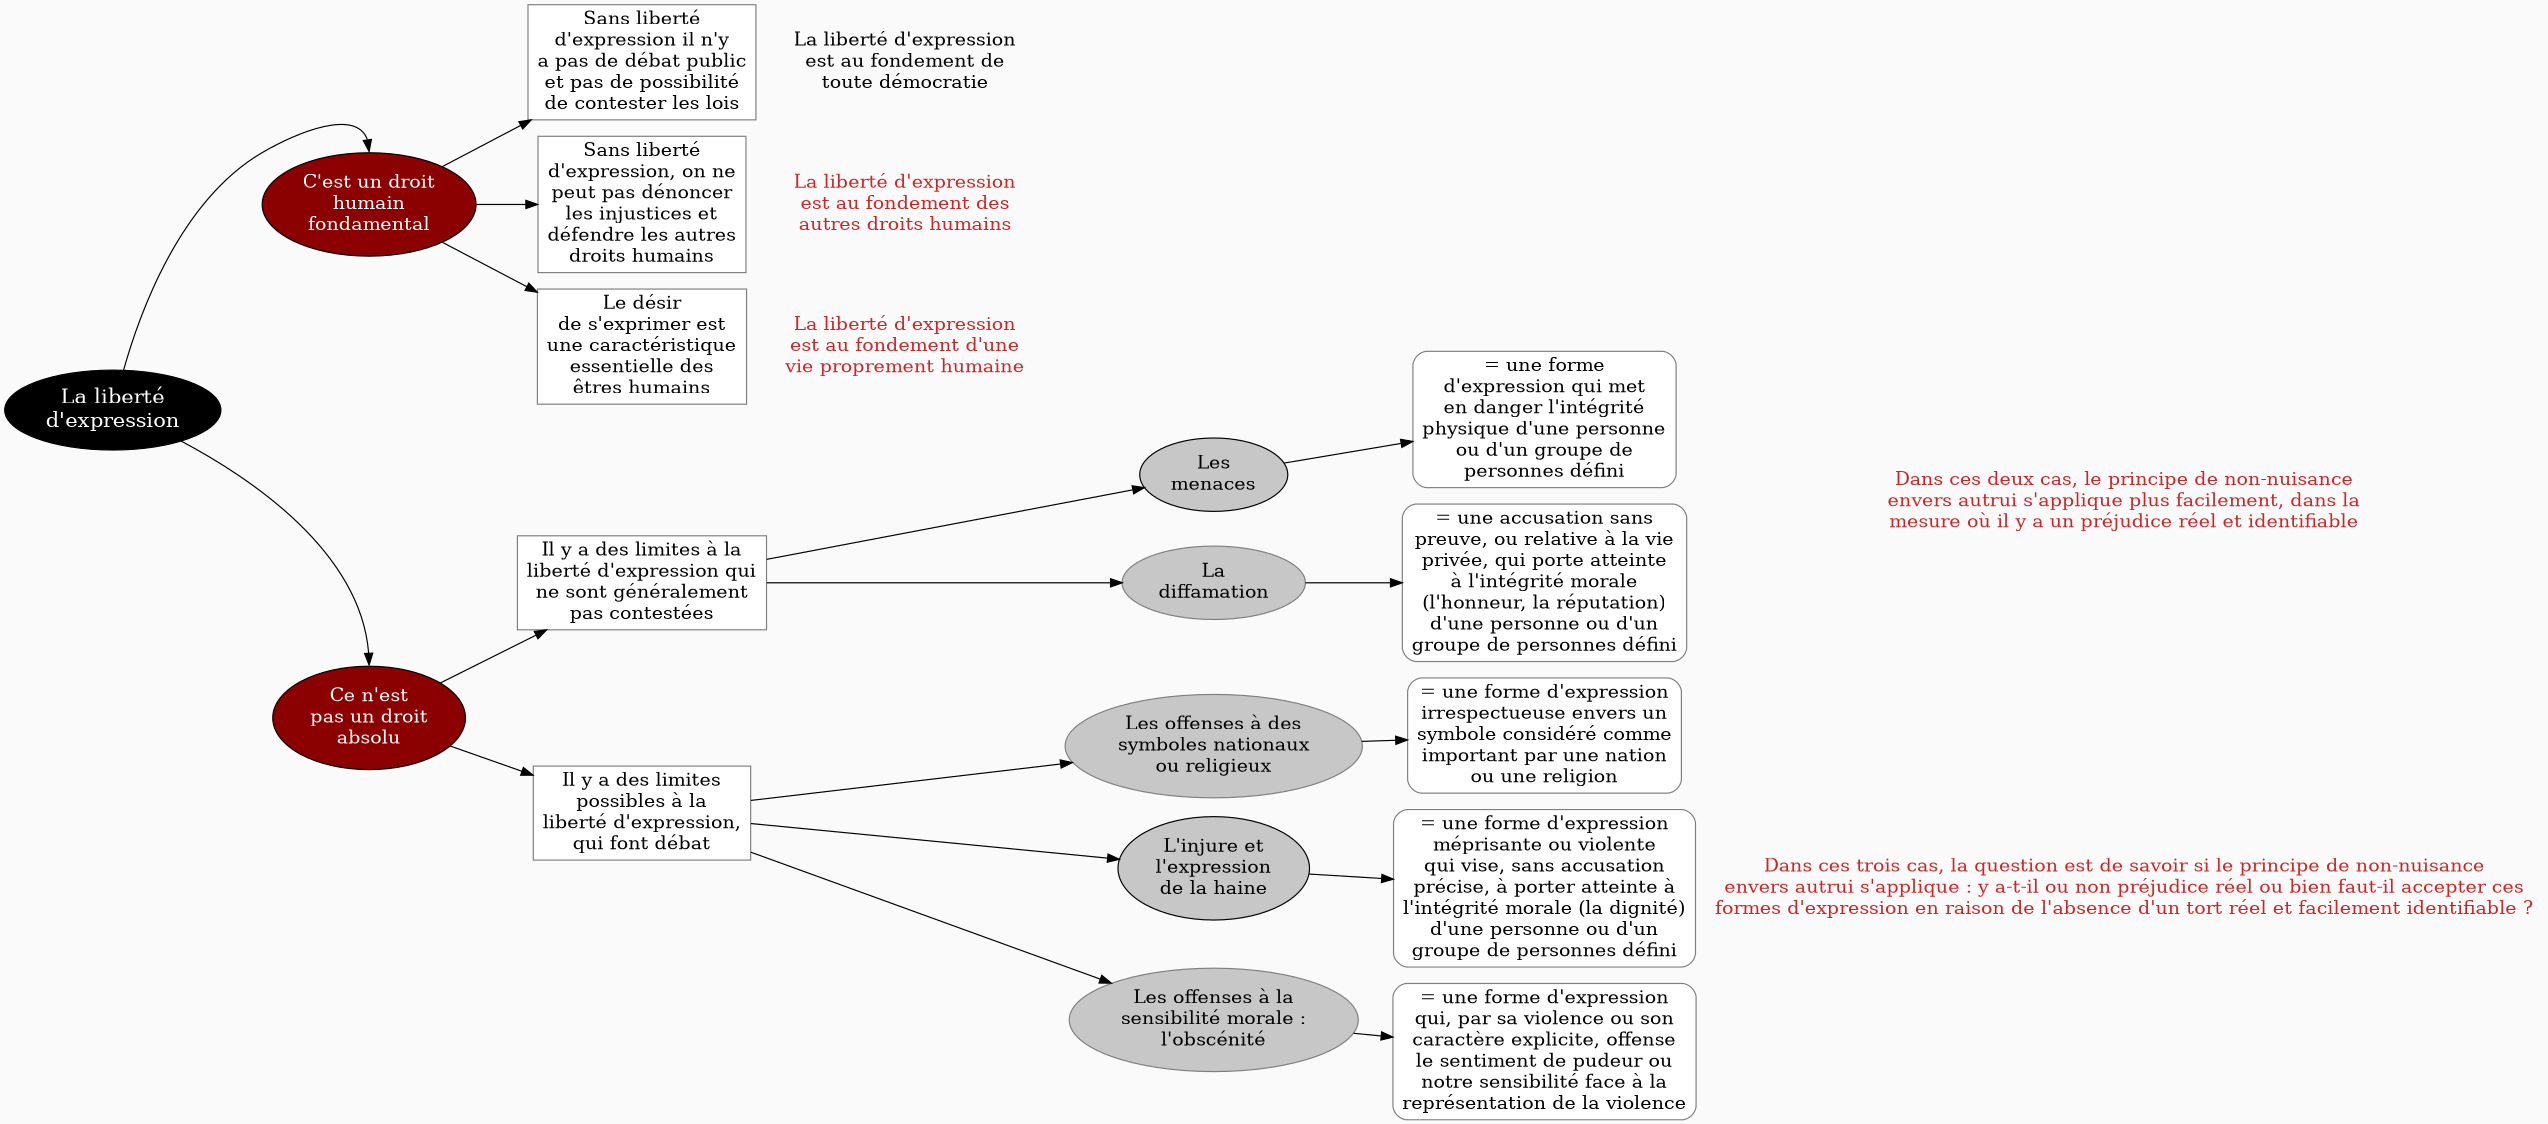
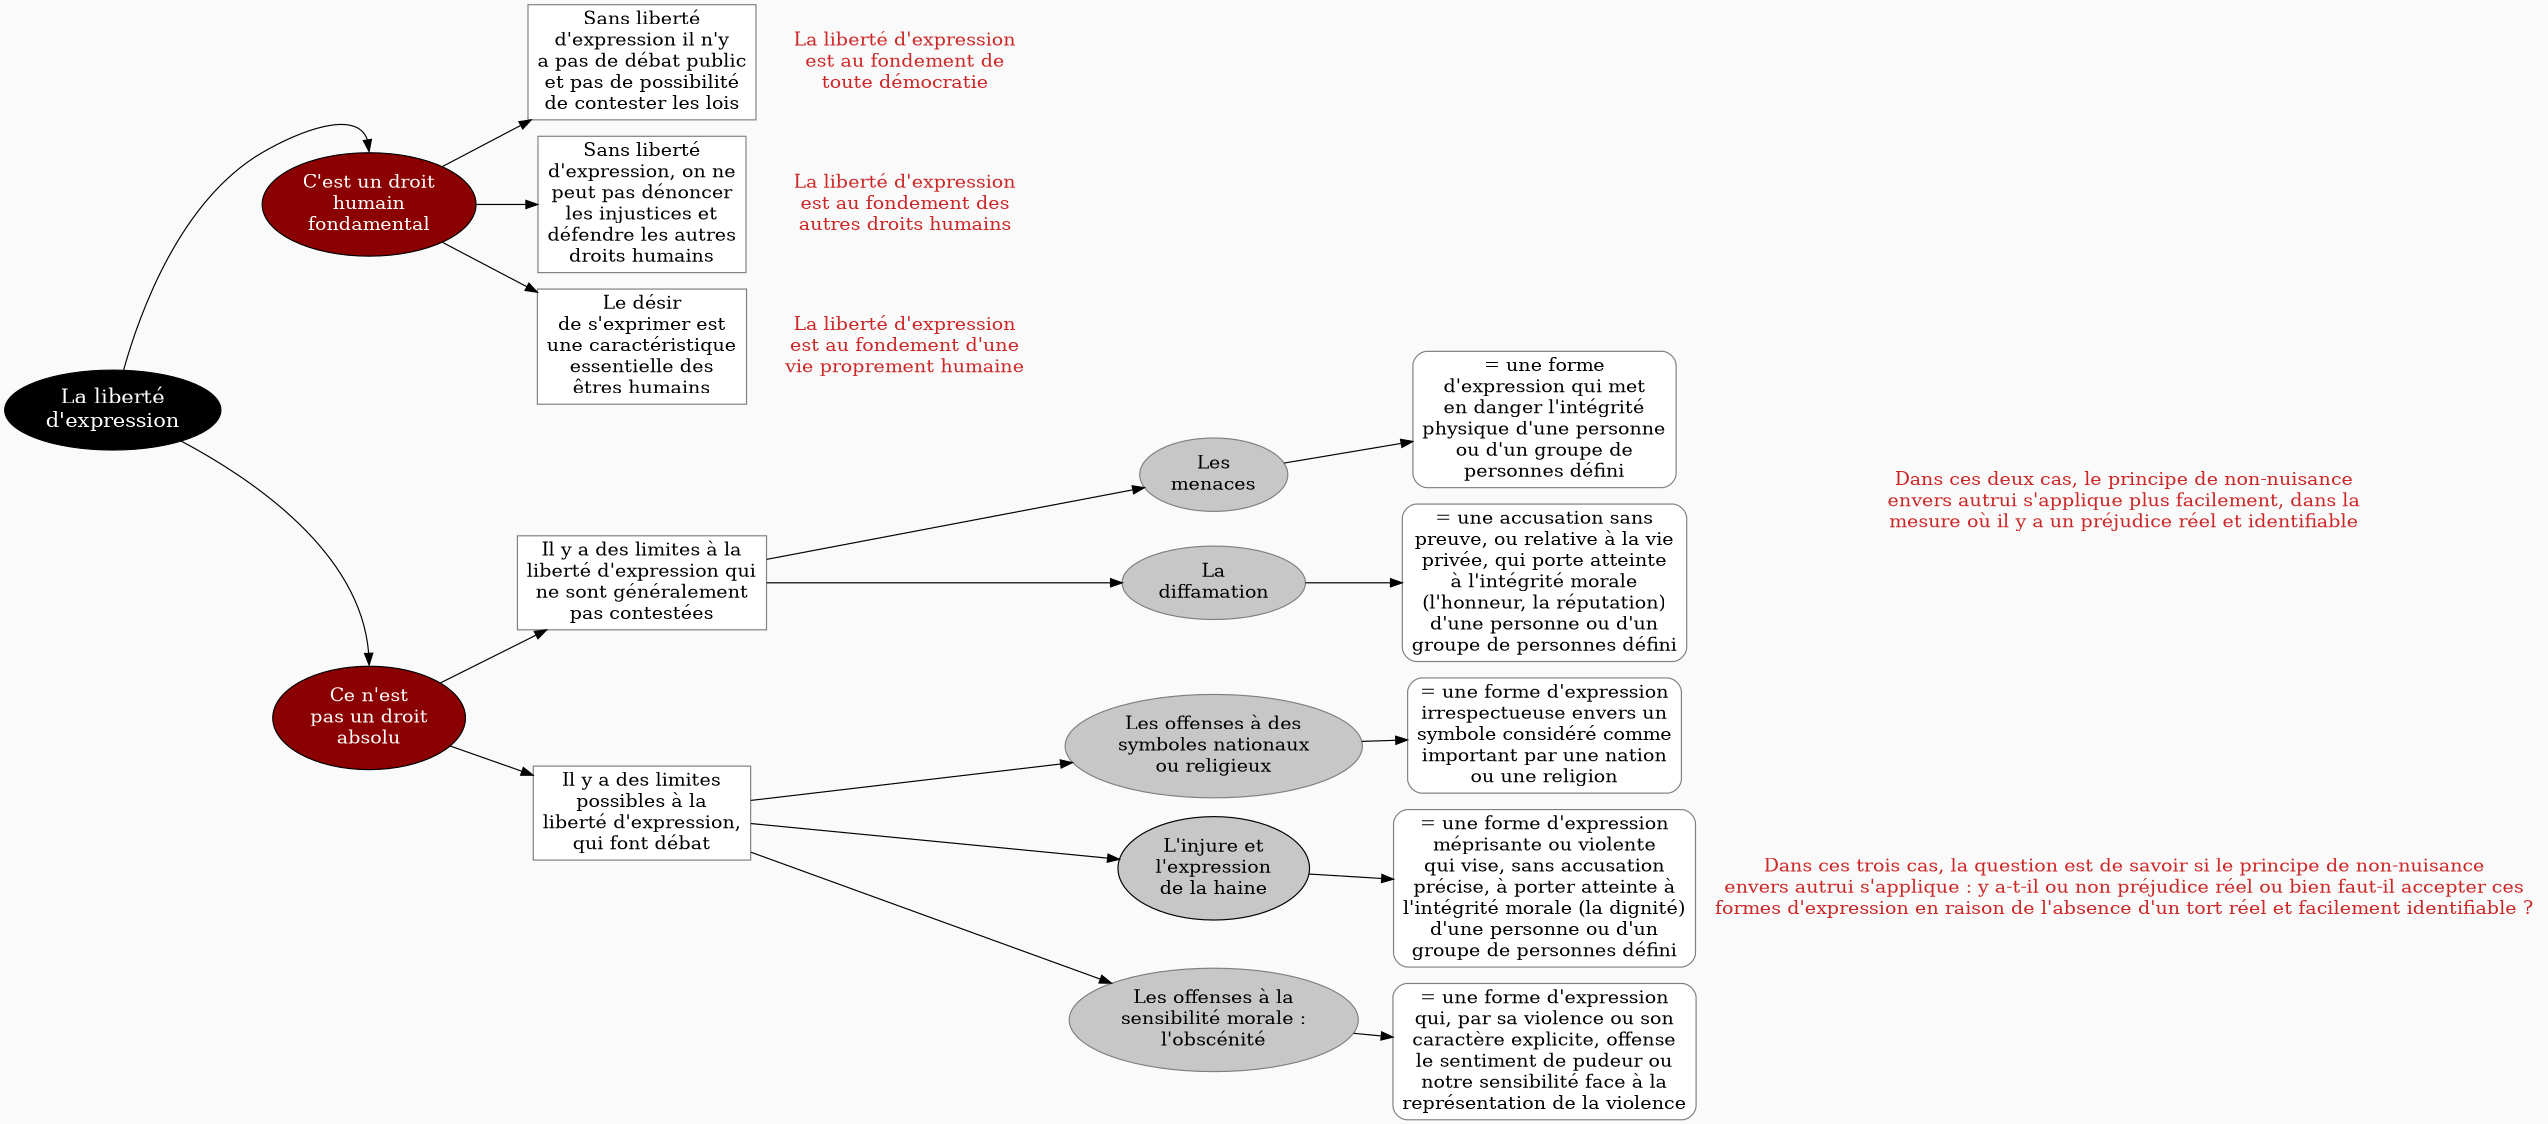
(905, 62) -> (905, 62)
(1214, 475) -> (1214, 475)
